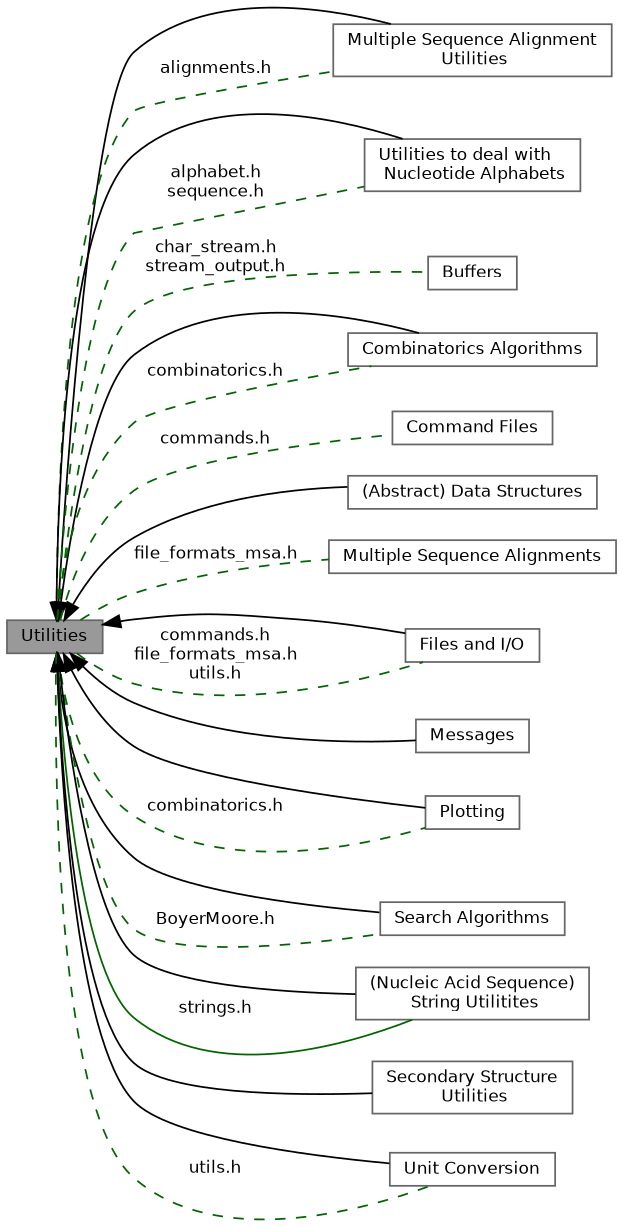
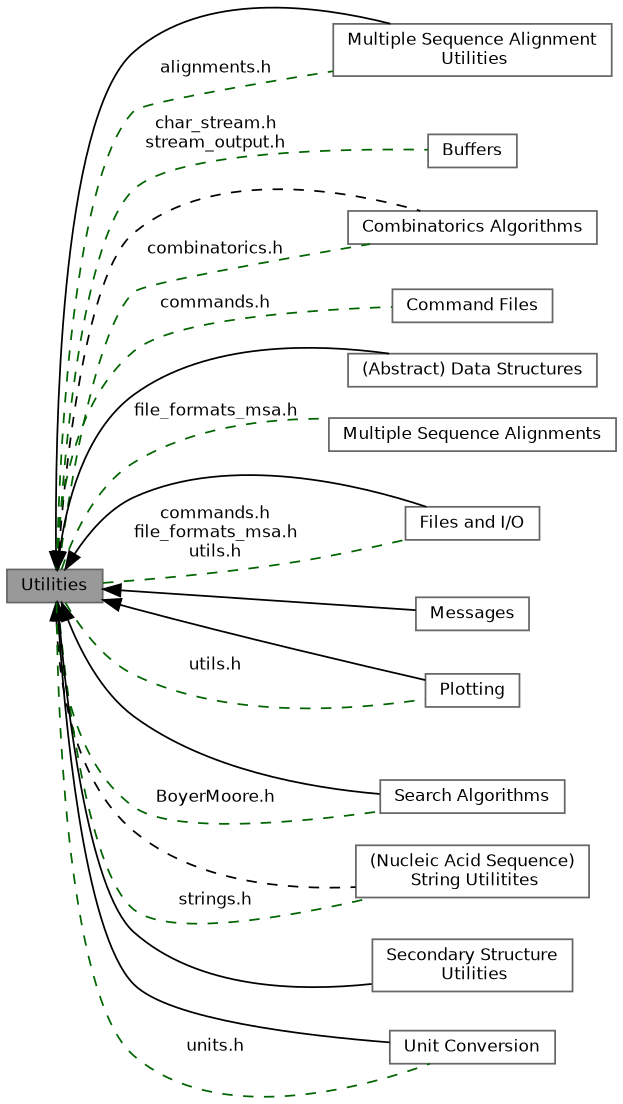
(472, 165) -> none
(148, 346) -> (123, 246)
(216, 806) -> (216, 665)
(115, 927) -> (135, 832)
(110, 982) -> (128, 901)
(216, 1168) -> (216, 1046)
